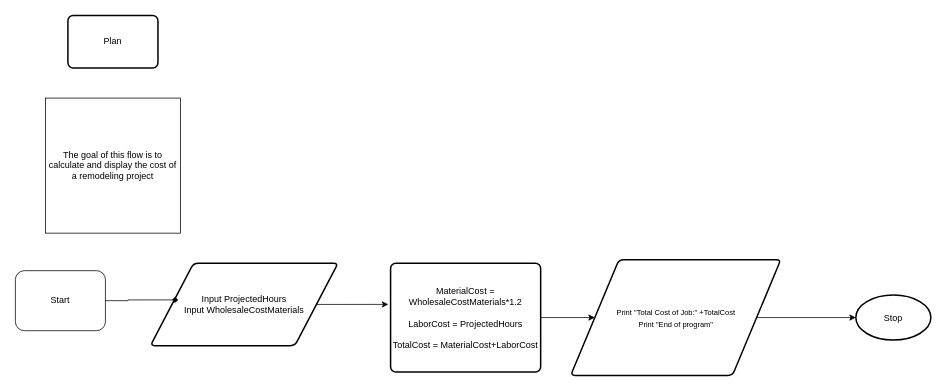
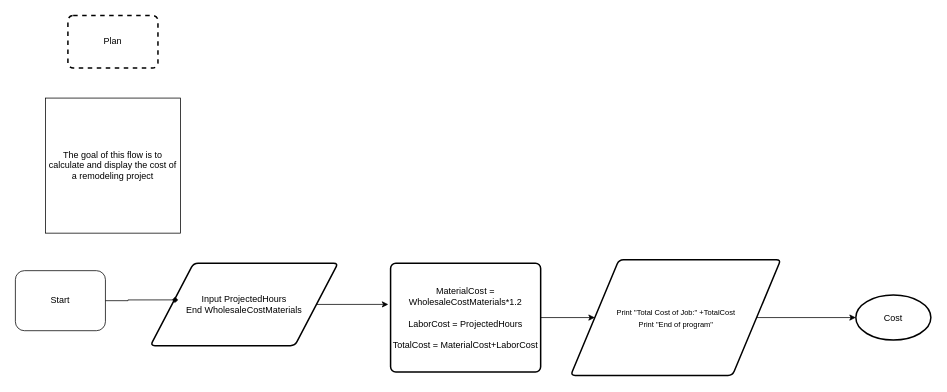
(113, 42) -> (113, 42)
(244, 304) -> (244, 304)
(893, 318) -> (893, 318)
